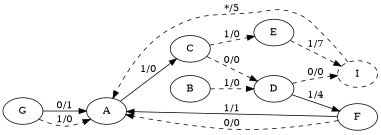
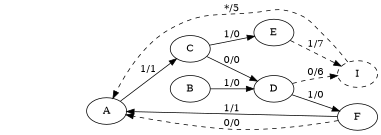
(228, 41) -> (228, 41)
(229, 67) -> (229, 67)
(148, 69) -> (148, 69)
(316, 72) -> (316, 72)
(228, 89) -> (228, 89)
(316, 95) -> (316, 95)
(23, 111) -> none
